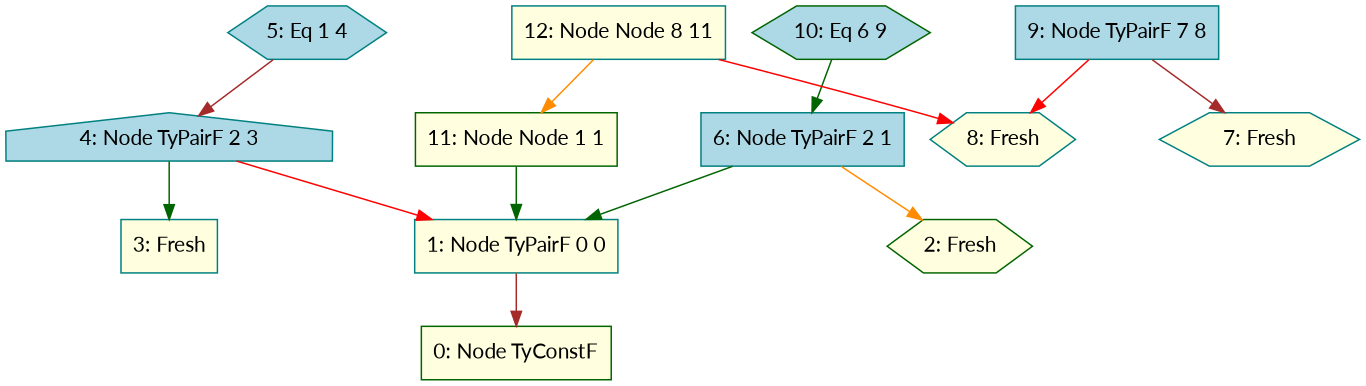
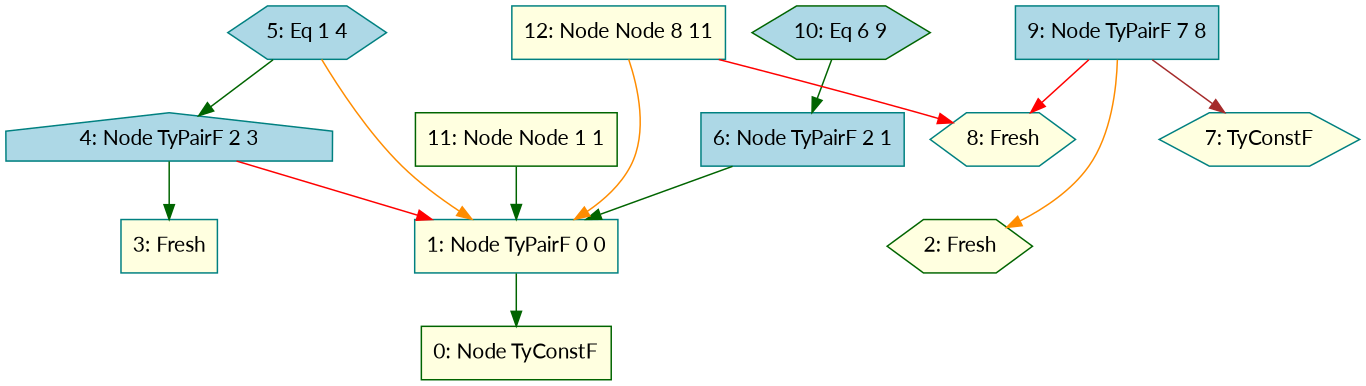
(573, 81) -> (638, 144)
(242, 83) -> (242, 83)
(1259, 139) -> (1259, 139)
none -> (381, 144)
(875, 189) -> (1095, 156)
(516, 292) -> (516, 292)
